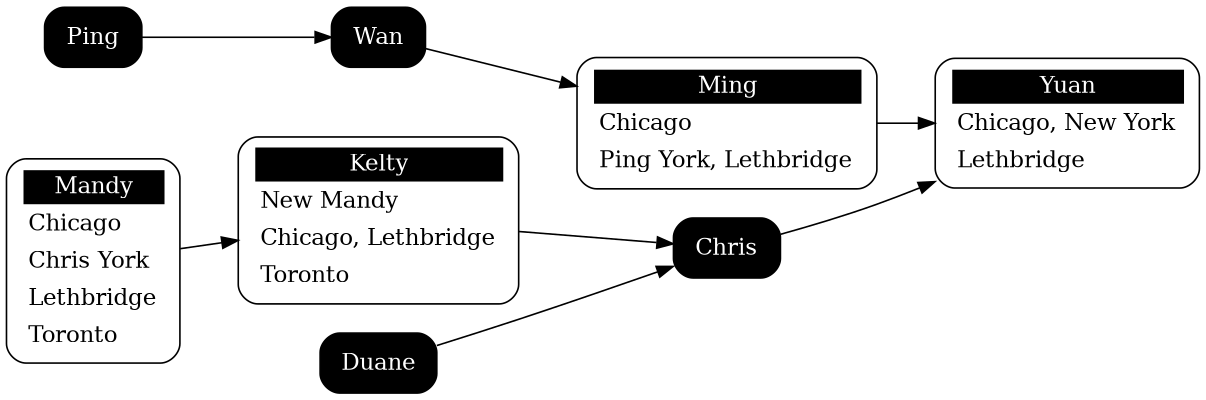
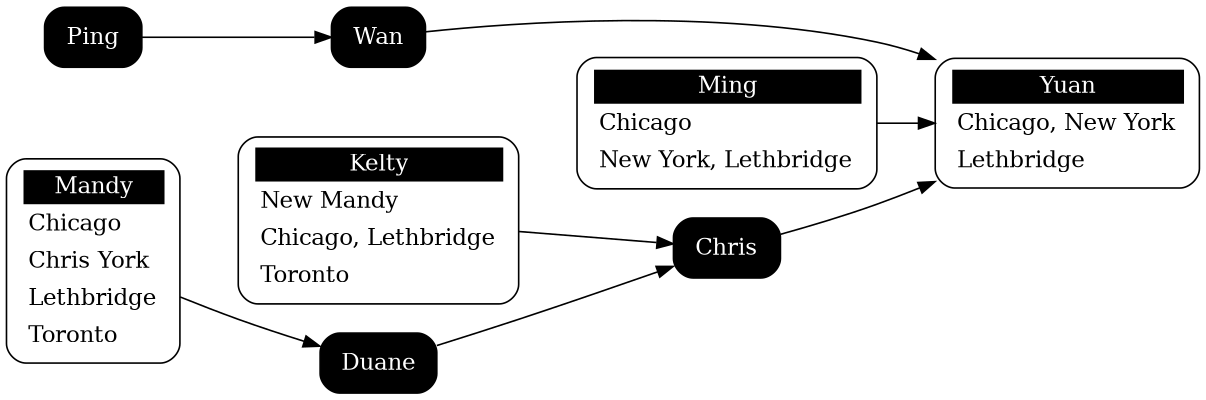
(493, 65) -> (674, 21)
(726, 160) -> (726, 160)
(201, 246) -> (242, 320)
